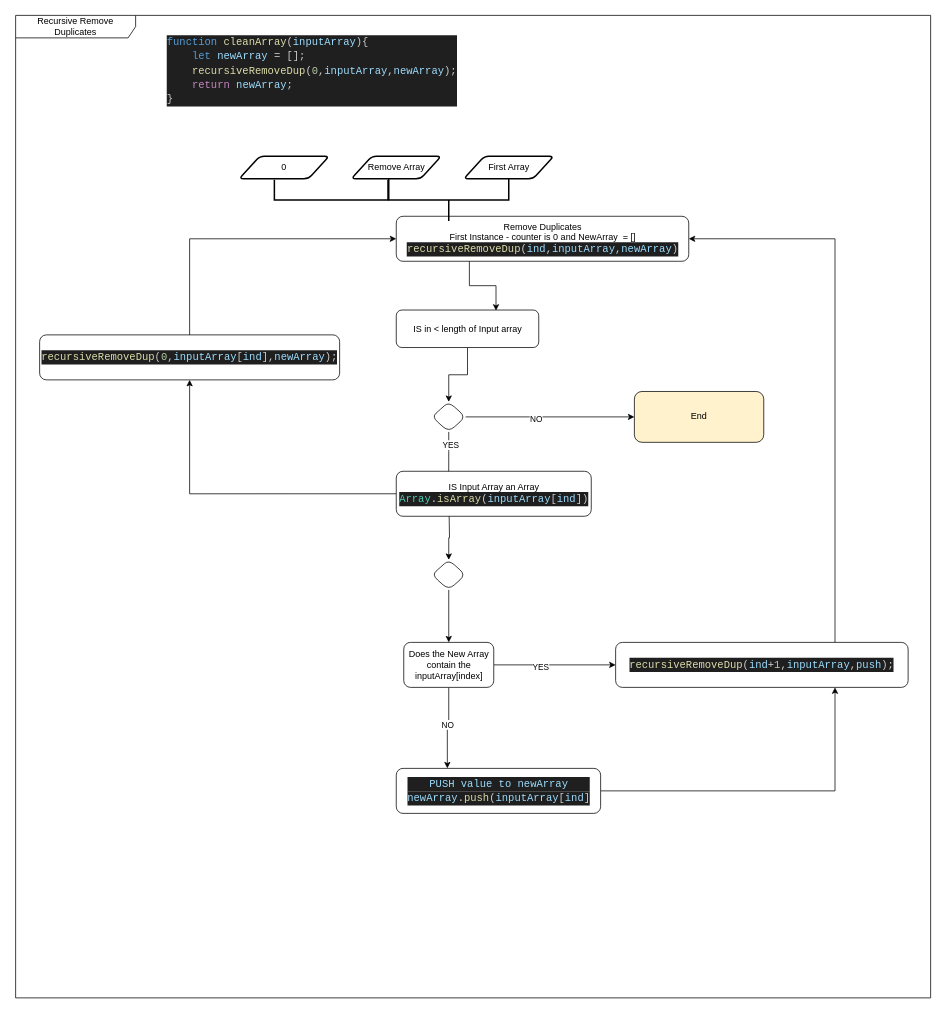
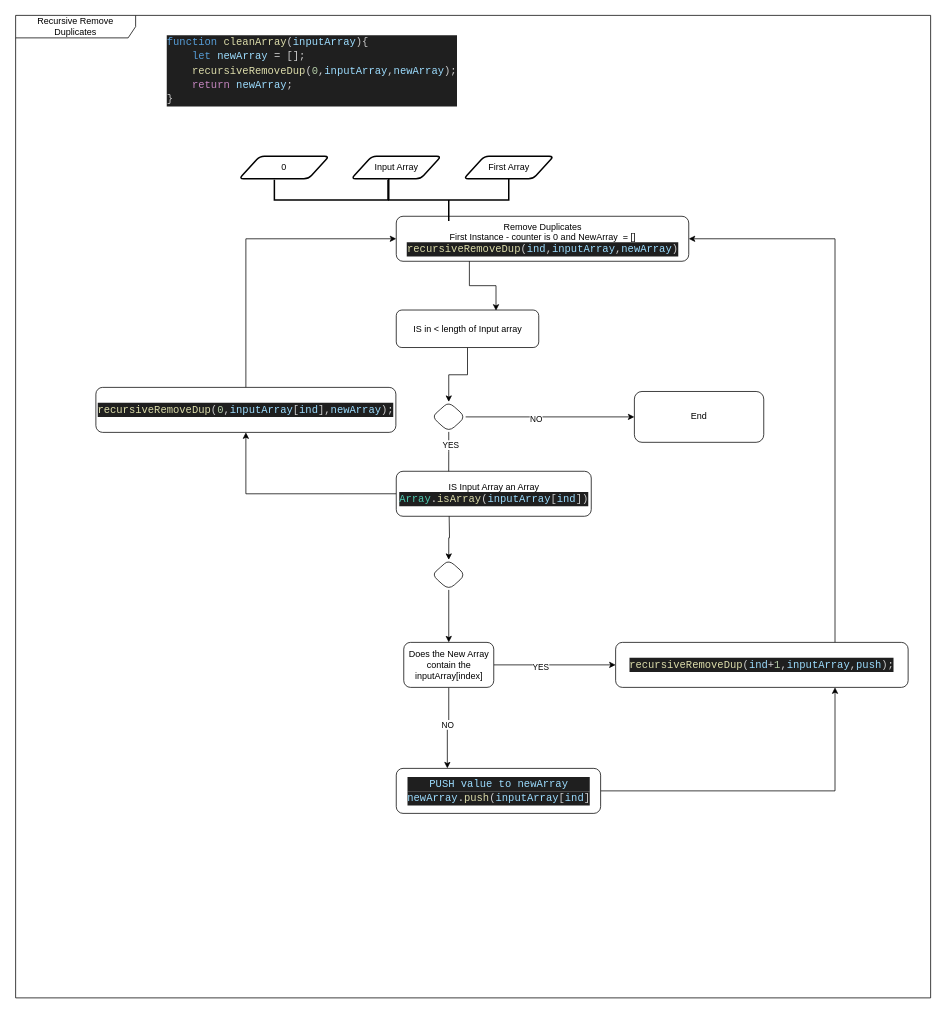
(396, 168) -> (396, 168)
(189, 357) -> (246, 410)
(699, 417) -> (699, 417)
